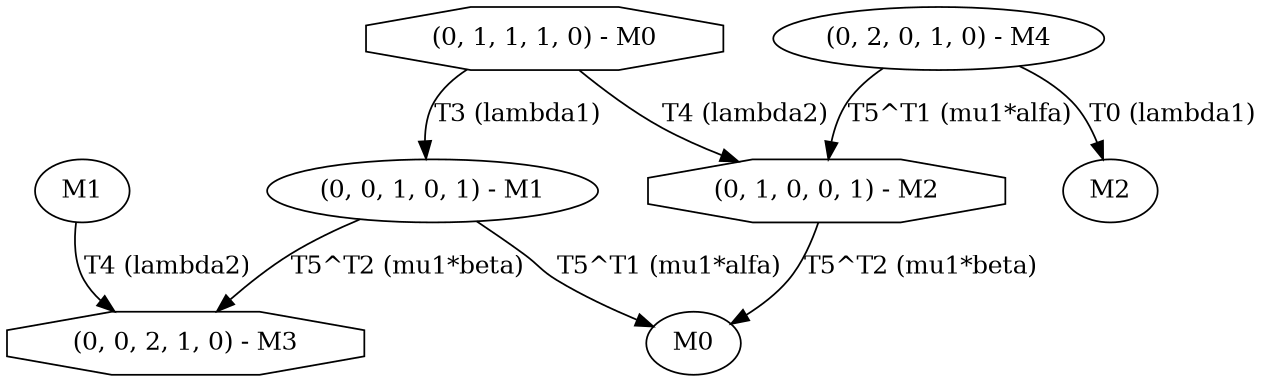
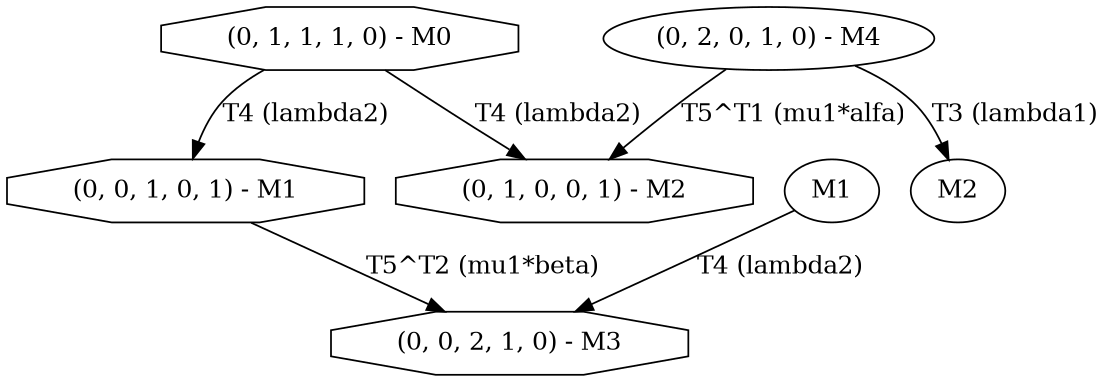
(518, 115) -> (306, 115)
(1173, 115) -> (1015, 115)
(433, 191) -> (186, 191)
(694, 343) -> none
